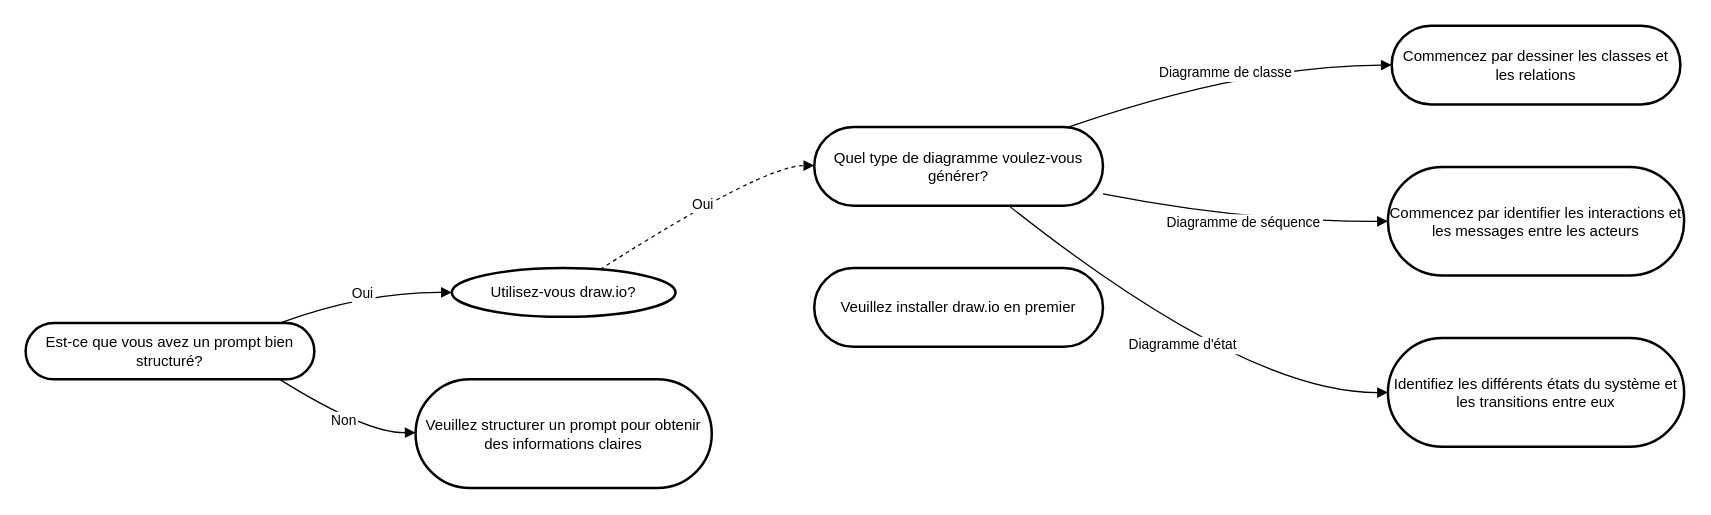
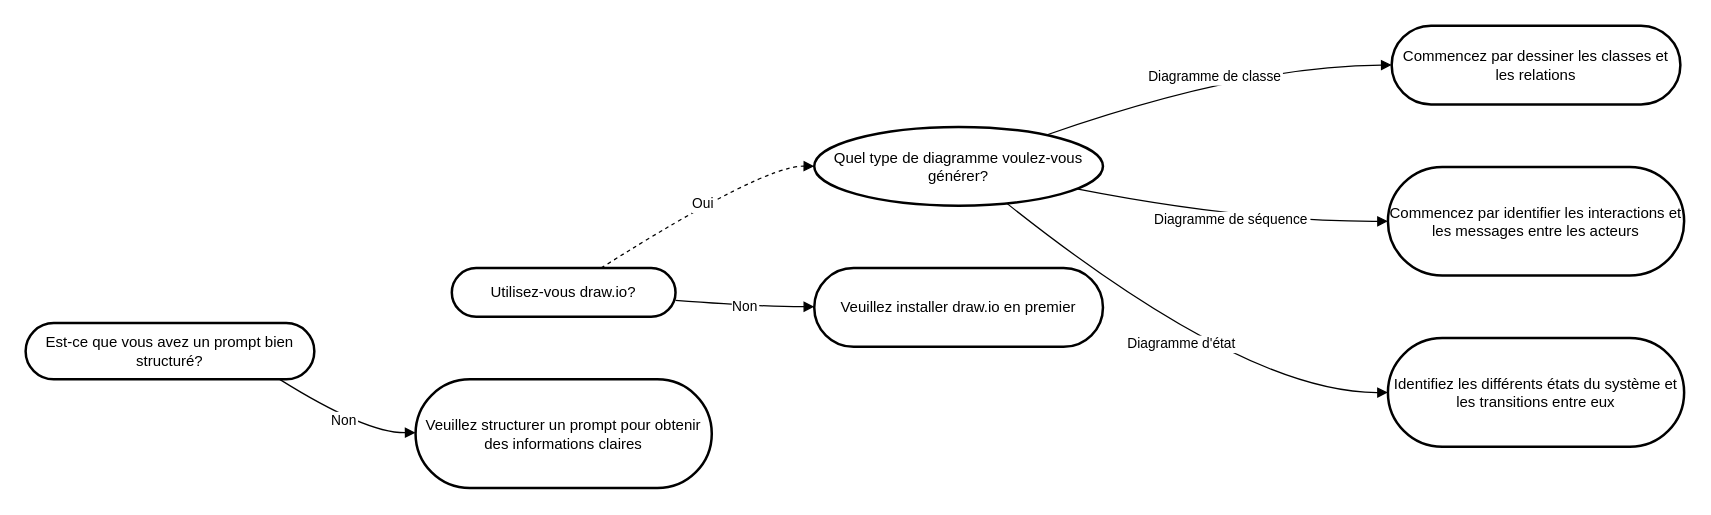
(959, 166) -> (959, 166)
(564, 293) -> (564, 293)
(403, 294) -> none
none -> (738, 304)
